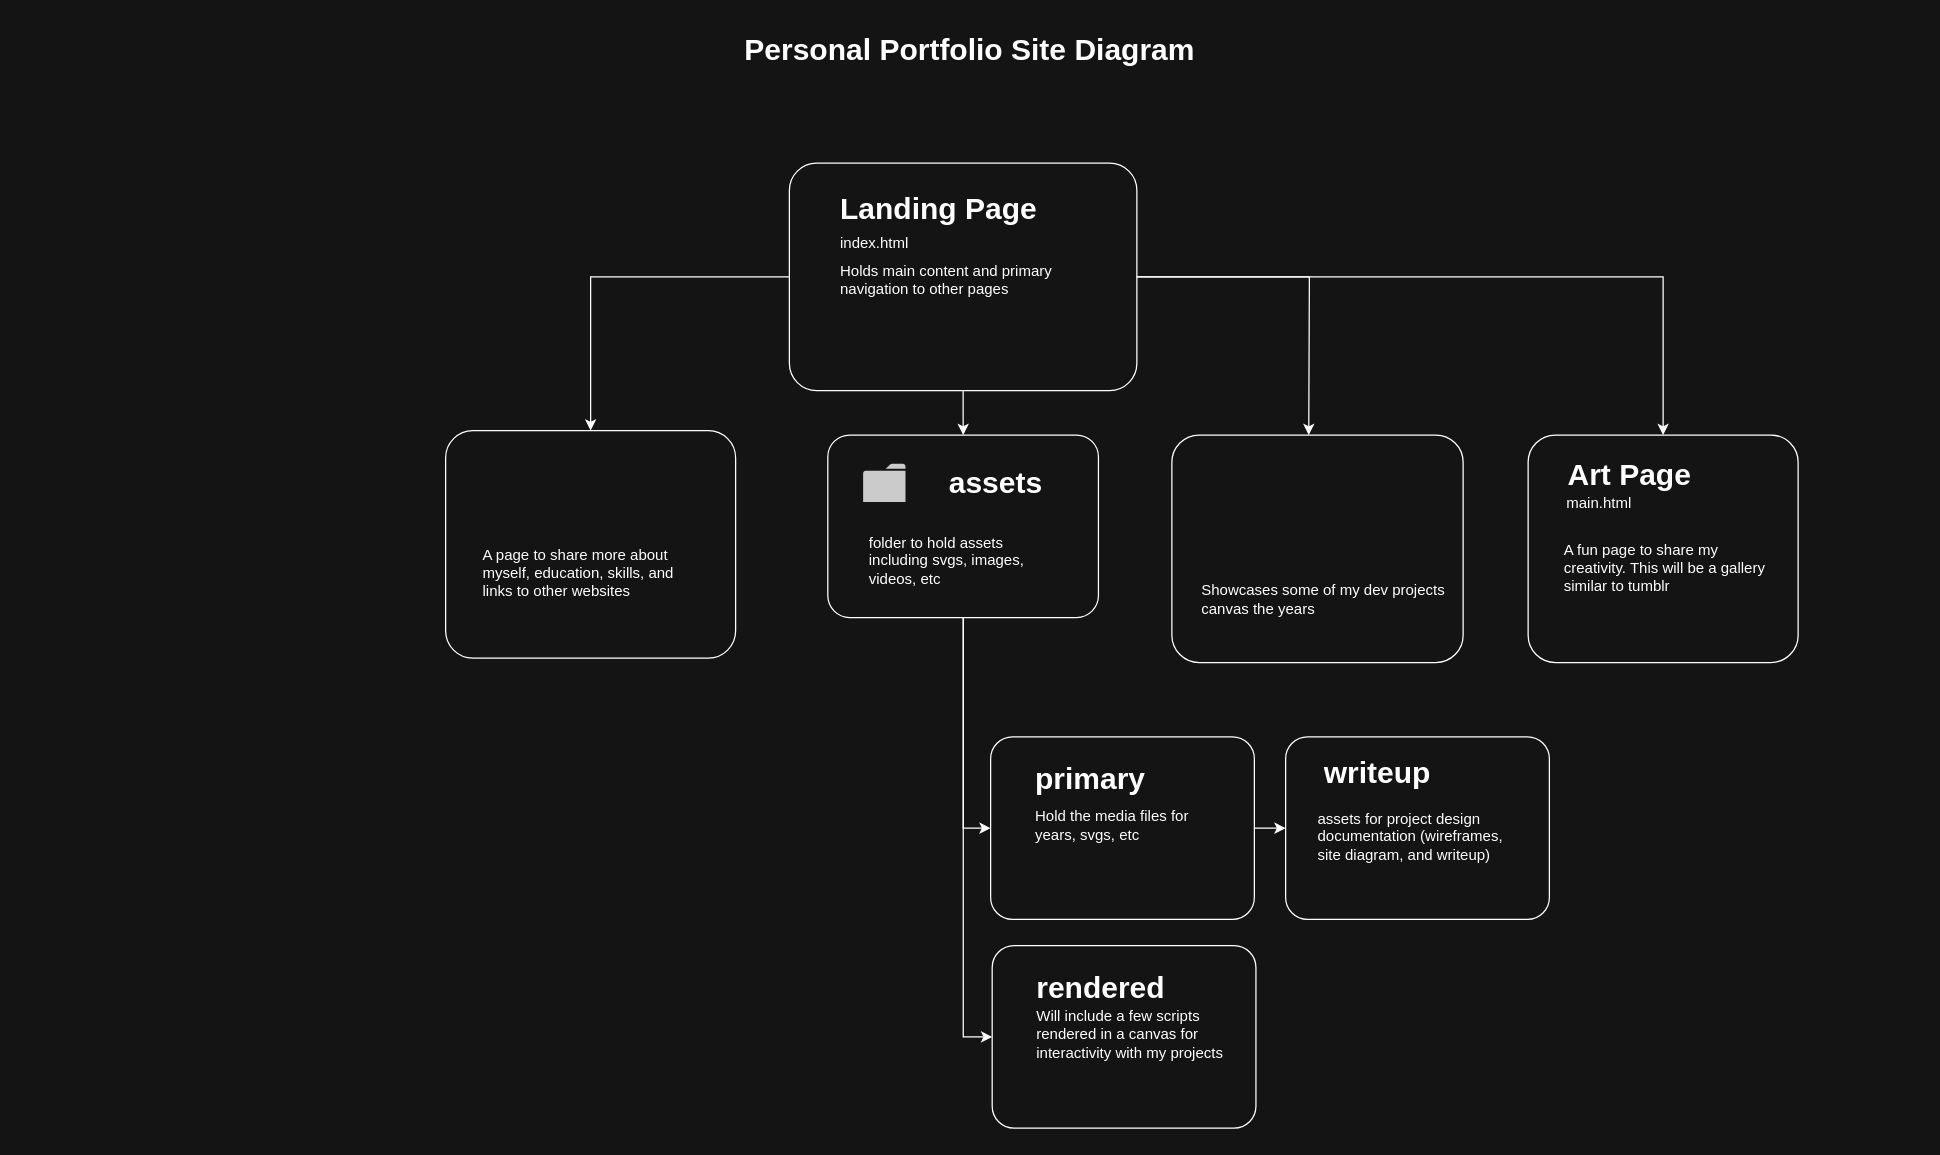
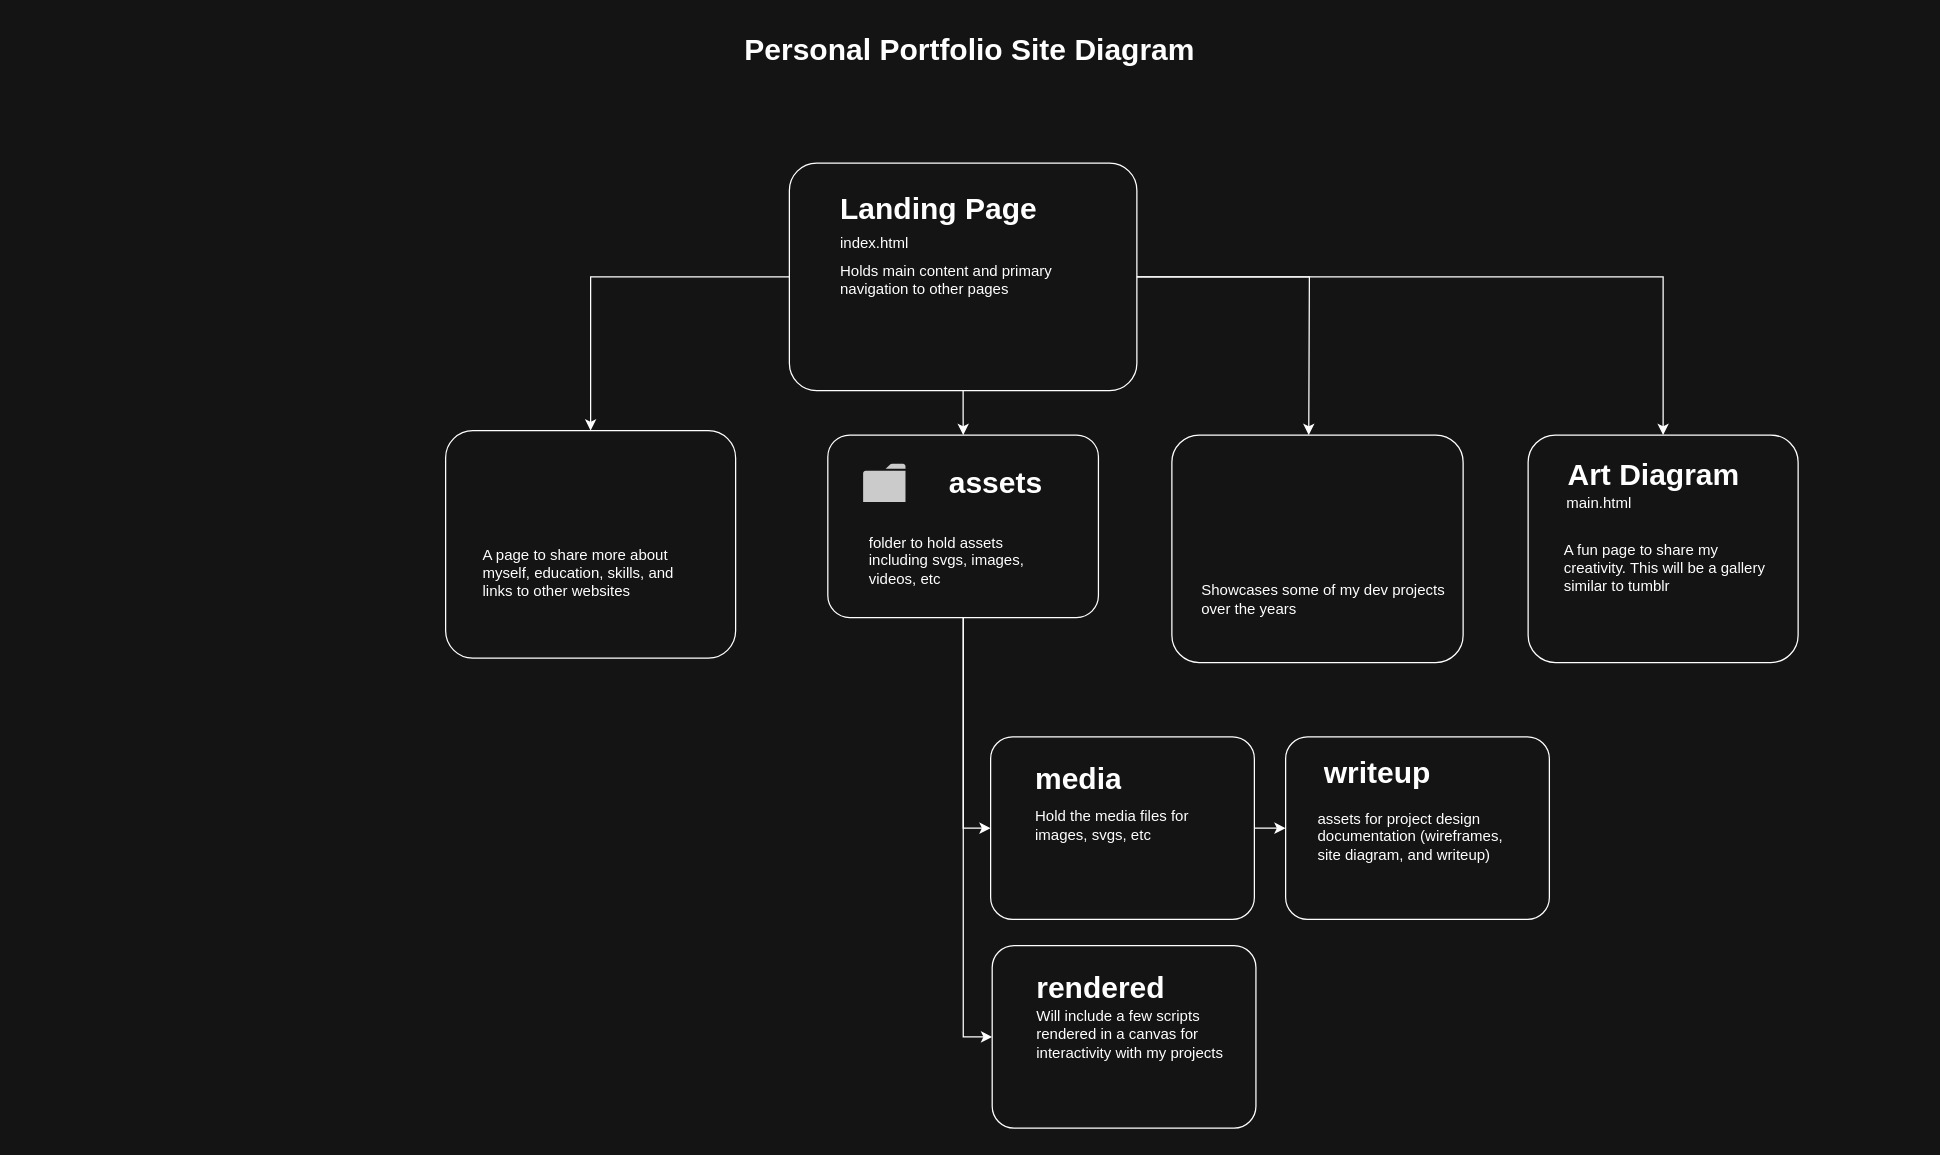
(1600, 450) -> (1610, 450)
(1334, 599) -> (1334, 599)
(1063, 753) -> (1055, 753)
(1134, 826) -> (1134, 826)
